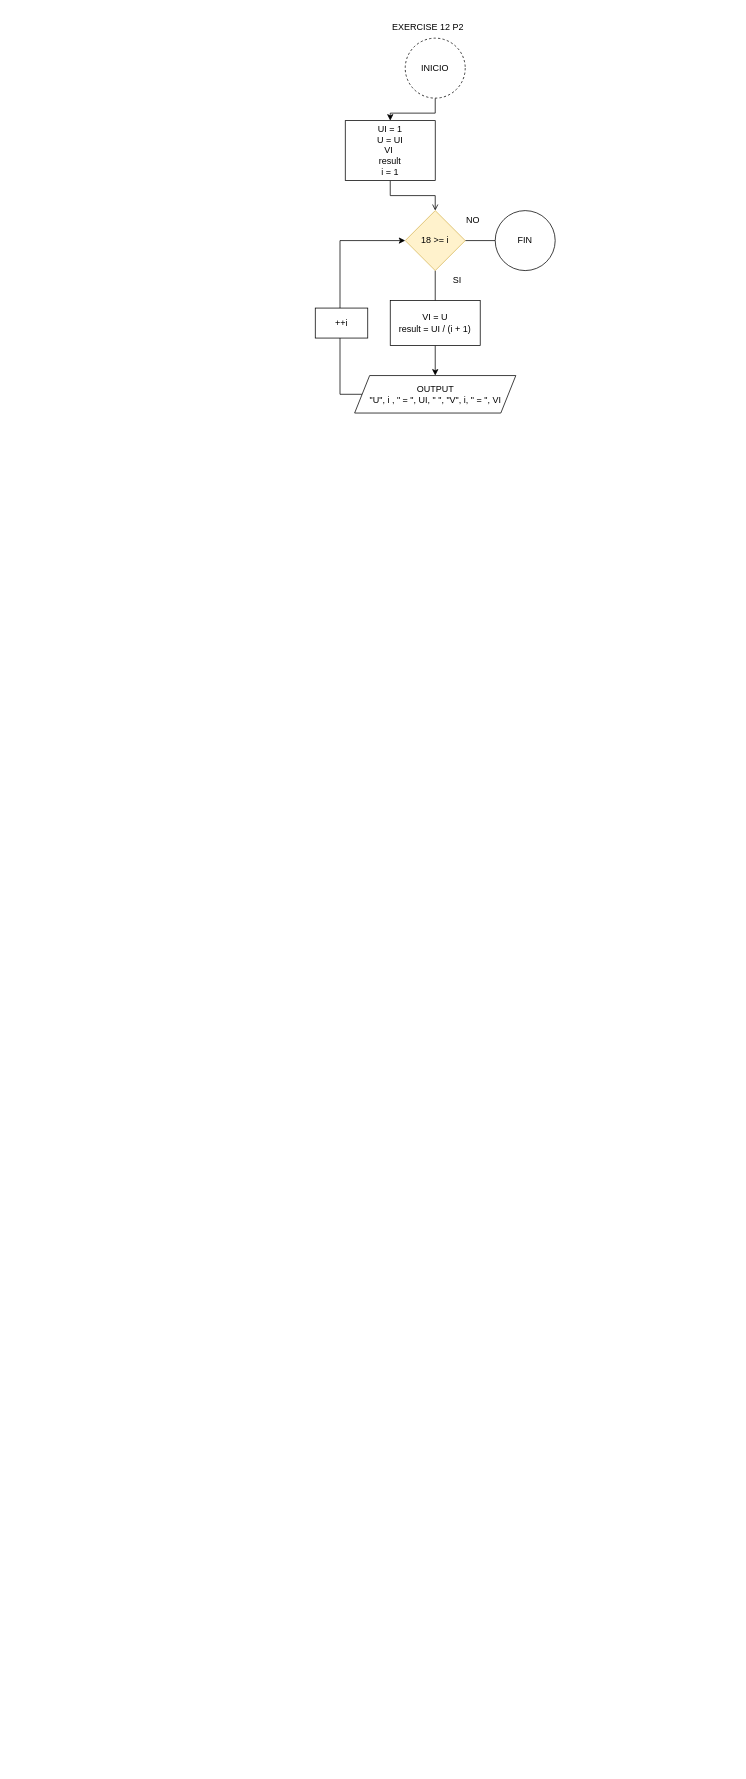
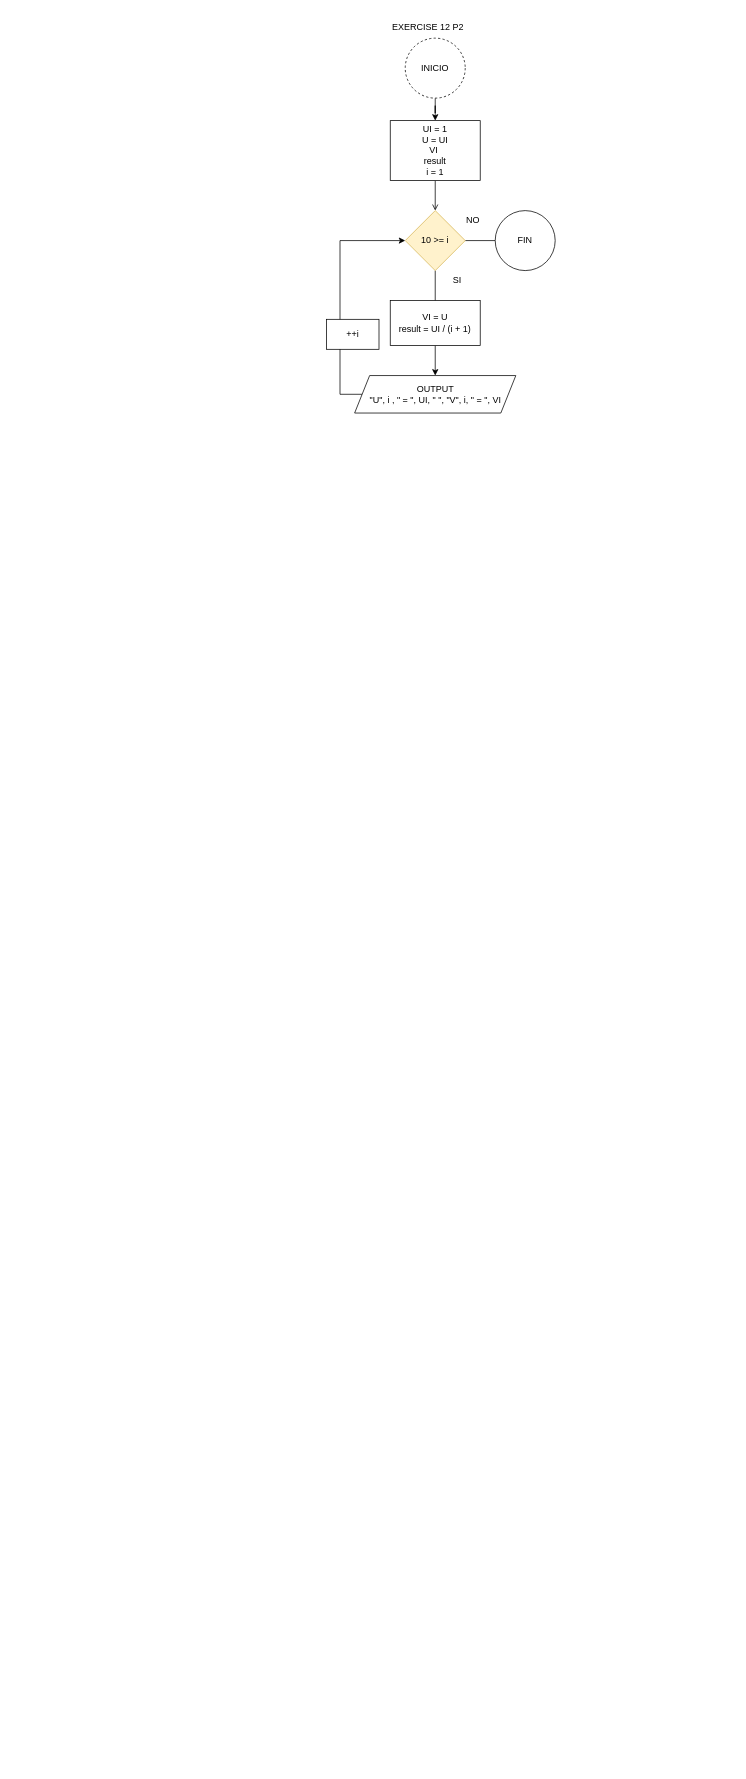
(390, 150) -> (435, 150)
(435, 240) -> (435, 240)
(342, 323) -> (353, 334)
